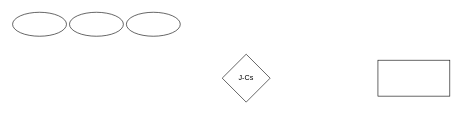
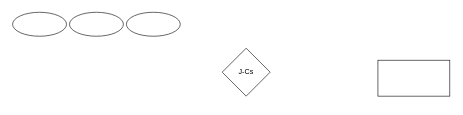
(246, 78) -> (246, 72)
